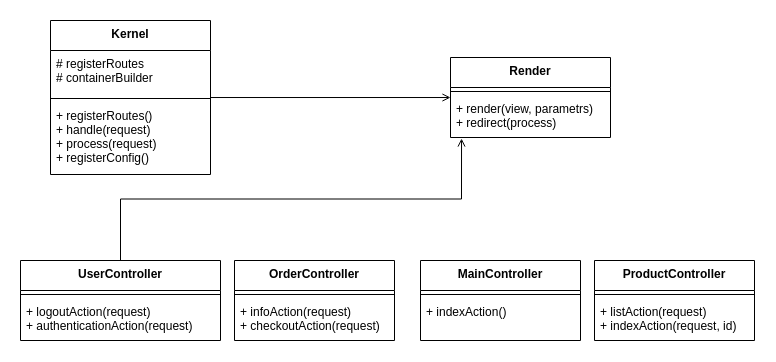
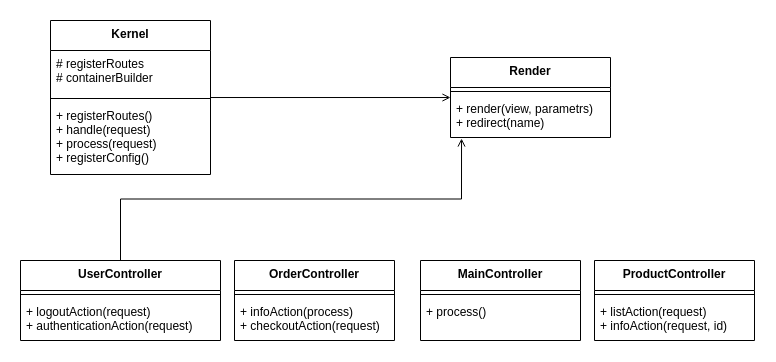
(534, 109) -> (534, 109)
(306, 312) -> (306, 312)
(472, 312) -> (461, 312)
(664, 312) -> (664, 312)
